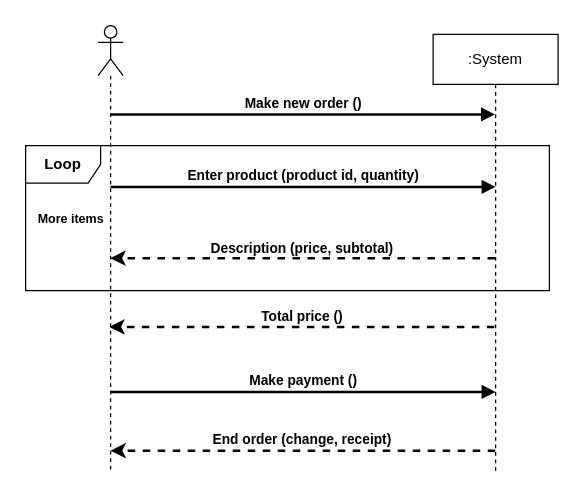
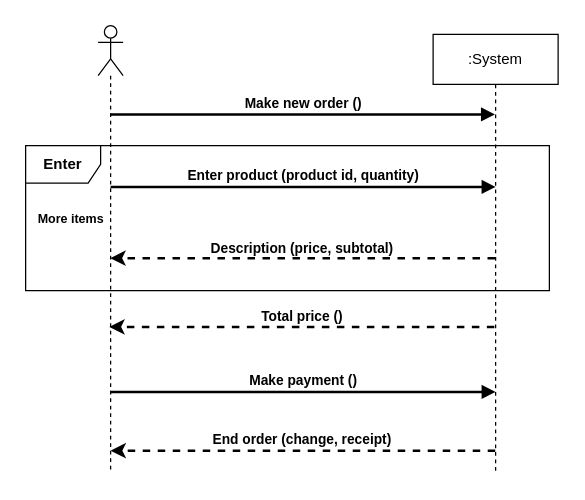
(63, 164) -> (63, 164)
